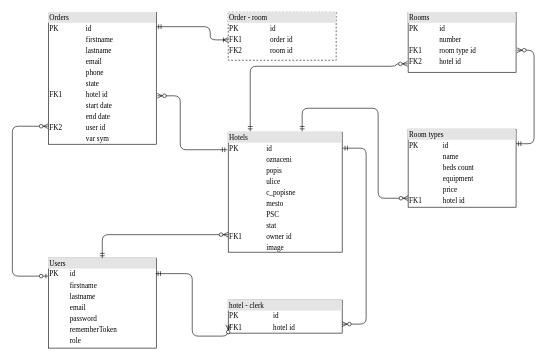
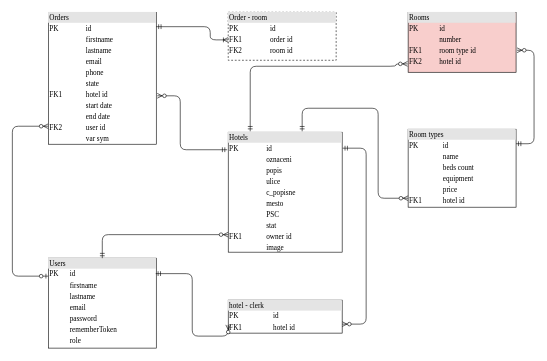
(462, 42) -> (462, 42)
